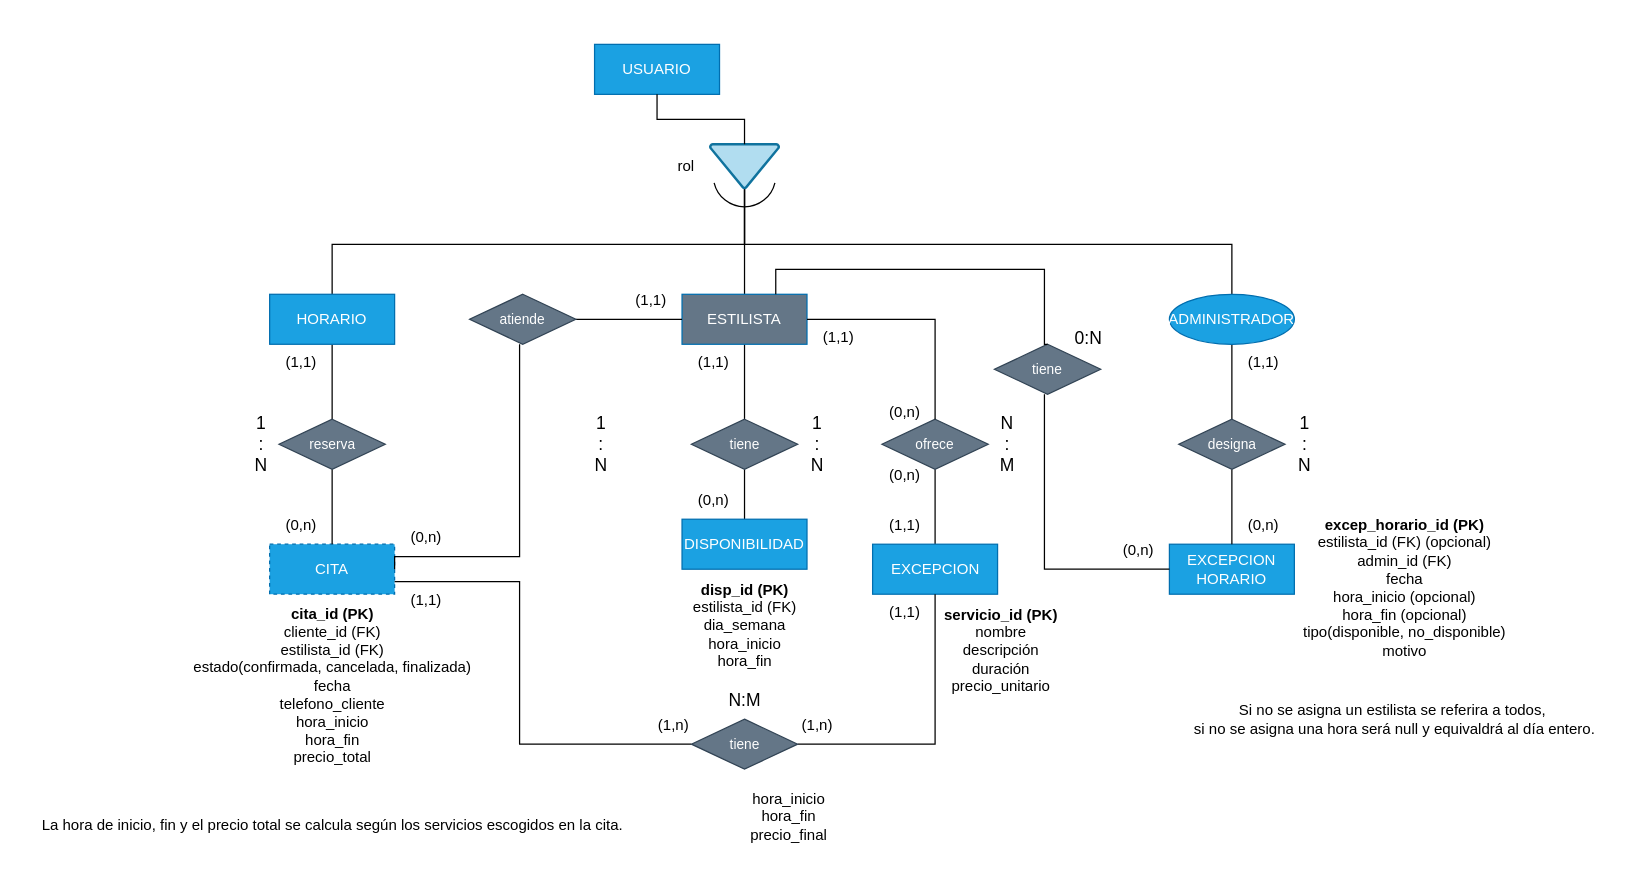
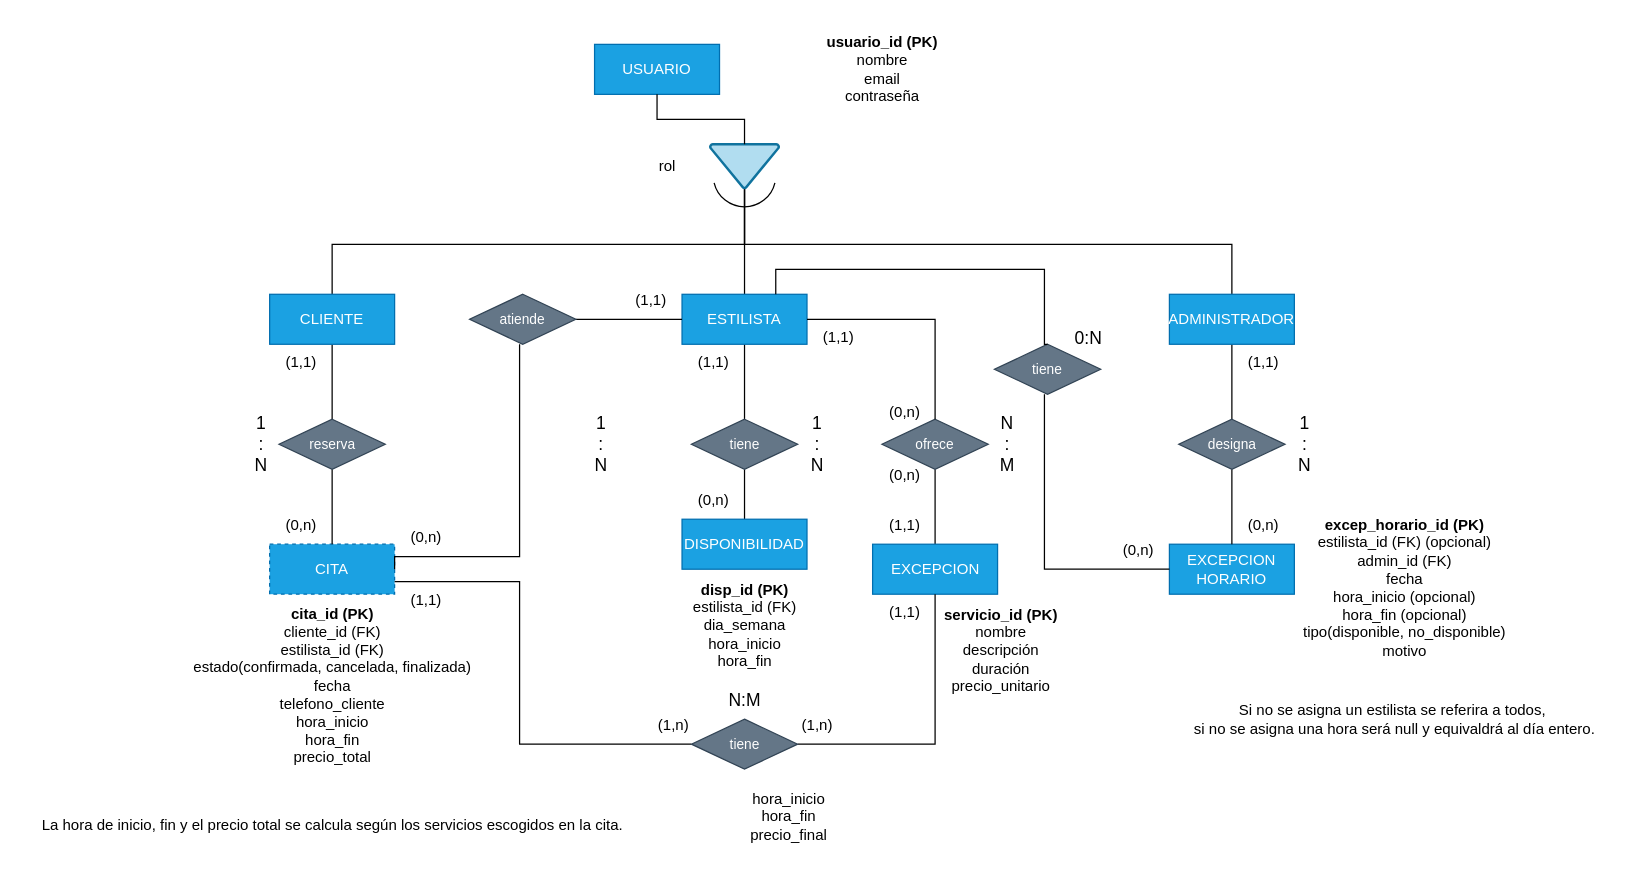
none -> (882, 69)
(685, 166) -> (666, 166)
(332, 319) -> (332, 319)
(744, 319) -> (744, 319)
(1232, 319) -> (1232, 319)
